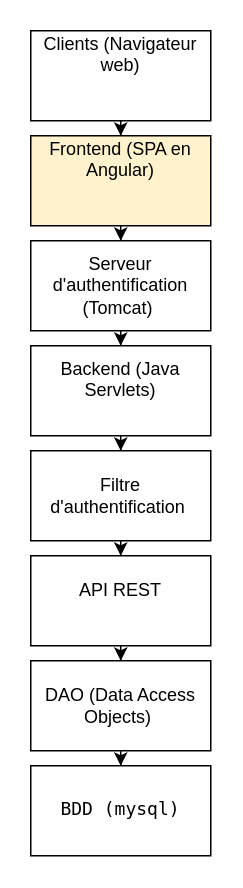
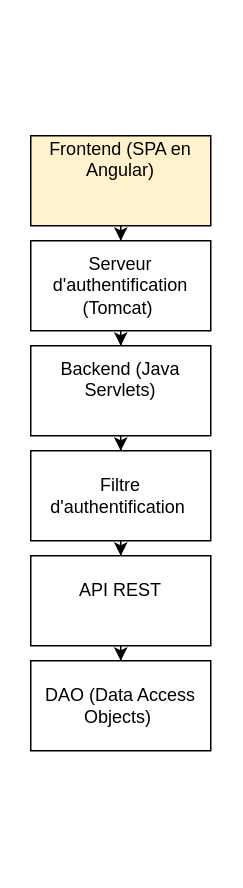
(121, 76) -> none
(121, 127) -> none
(121, 759) -> none
(121, 811) -> none
